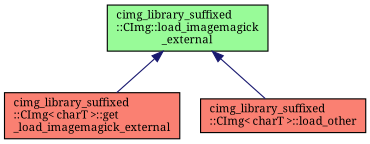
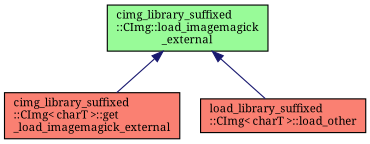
(283, 116) -> (283, 116)
